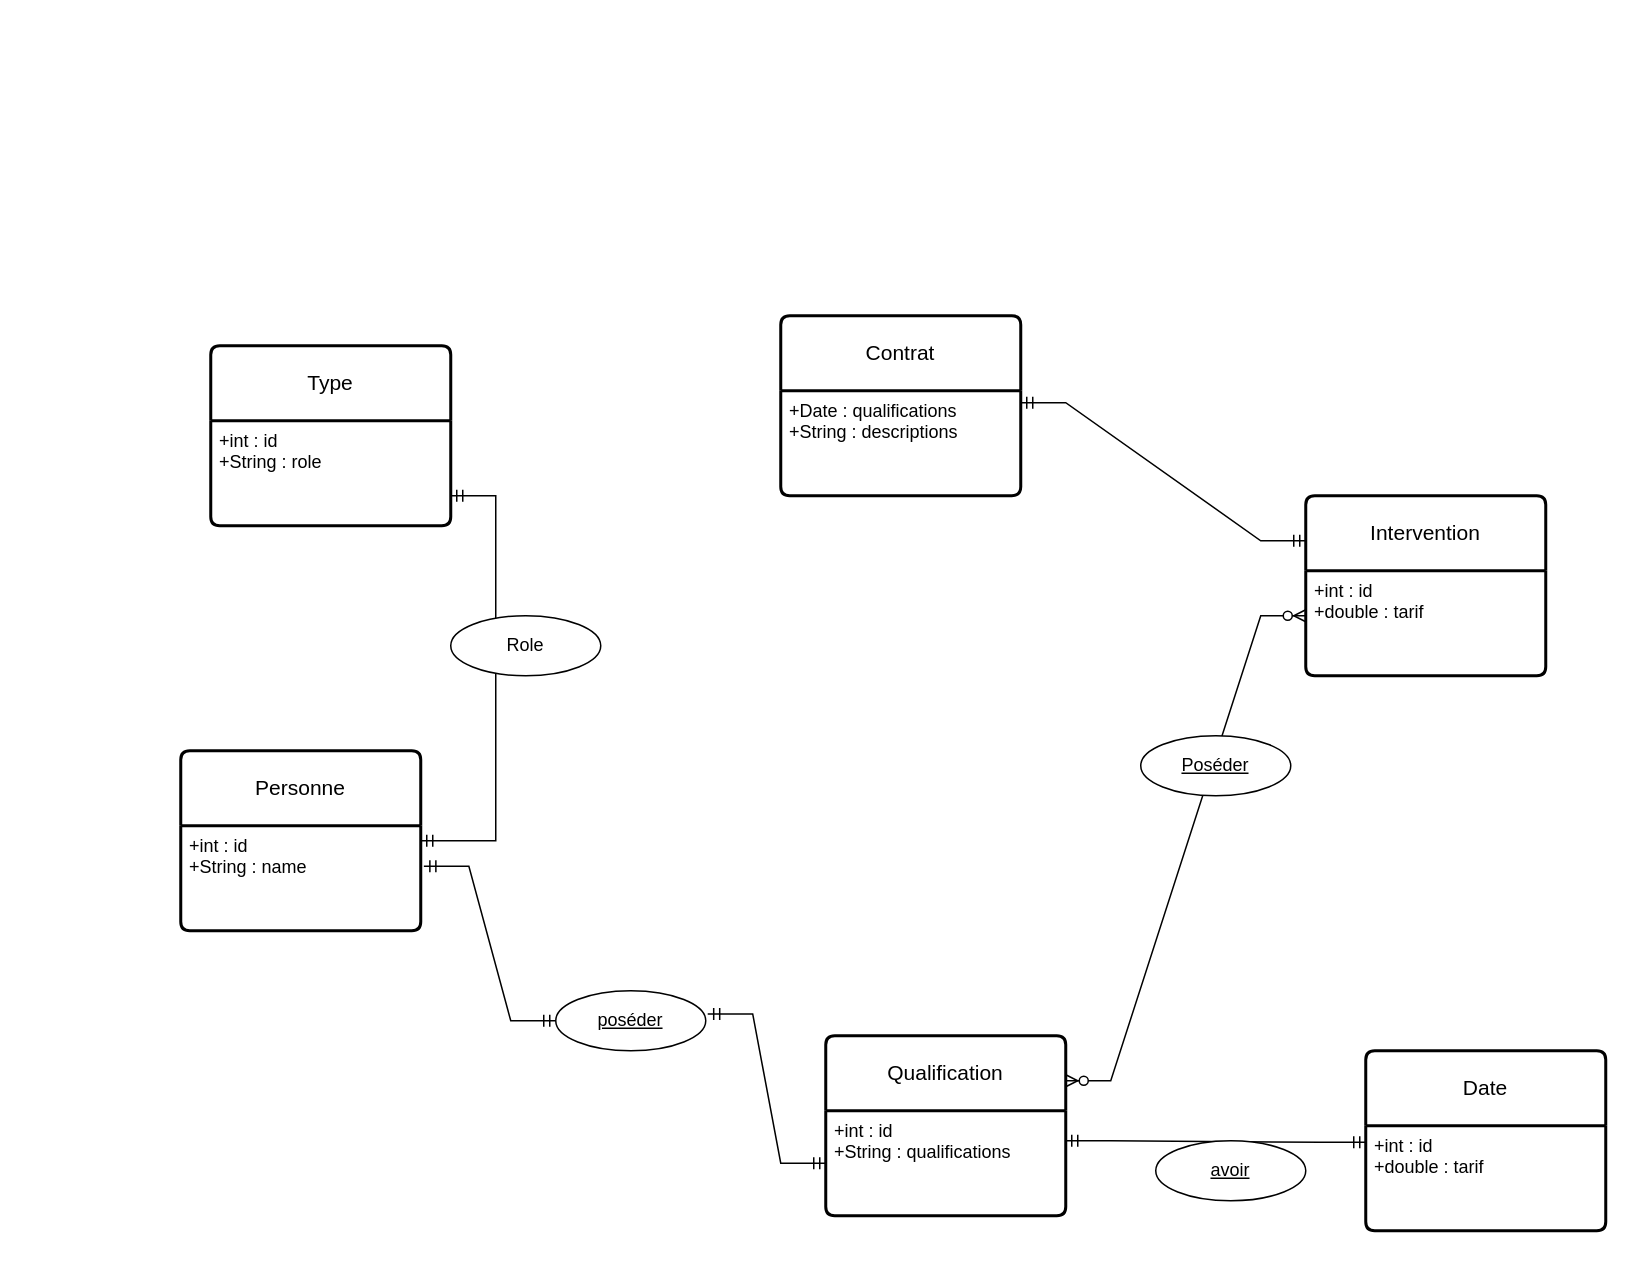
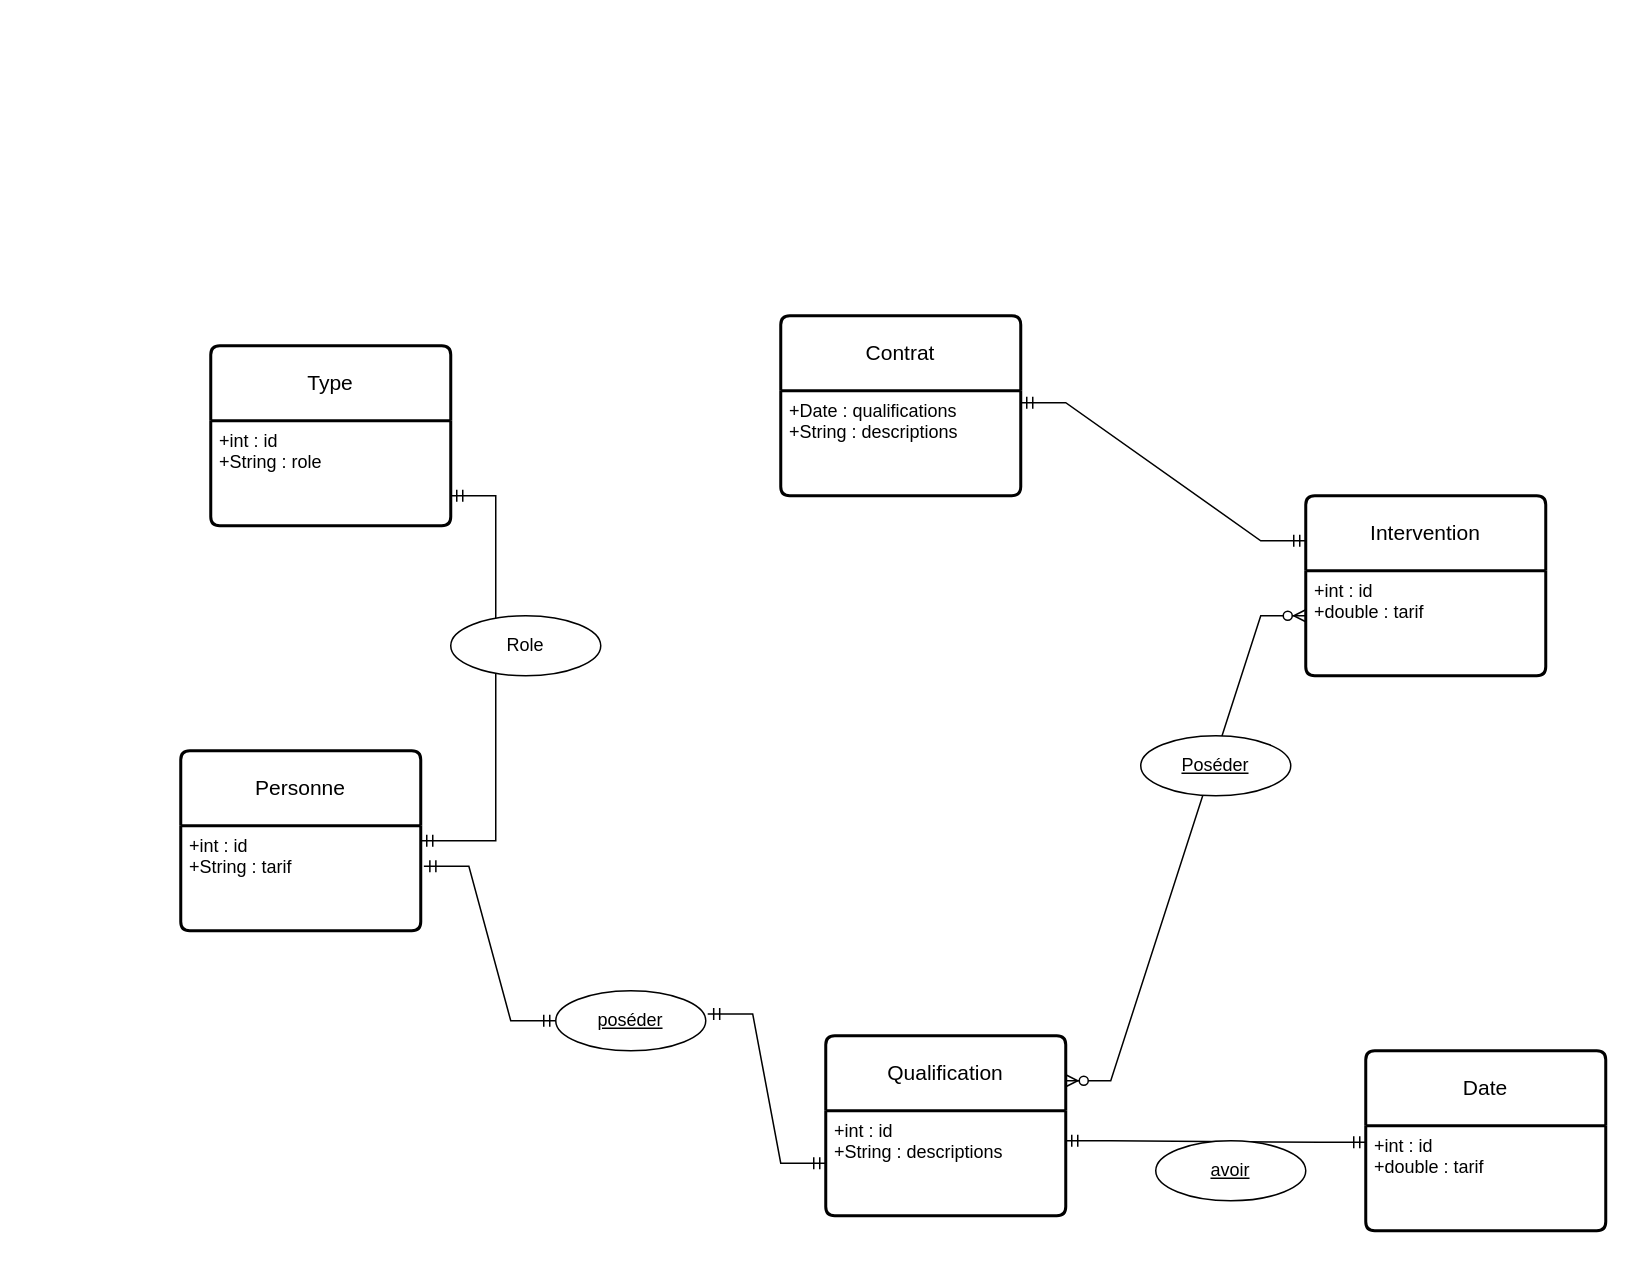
(251, 858) -> (254, 858)
(937, 1143) -> (932, 1143)
